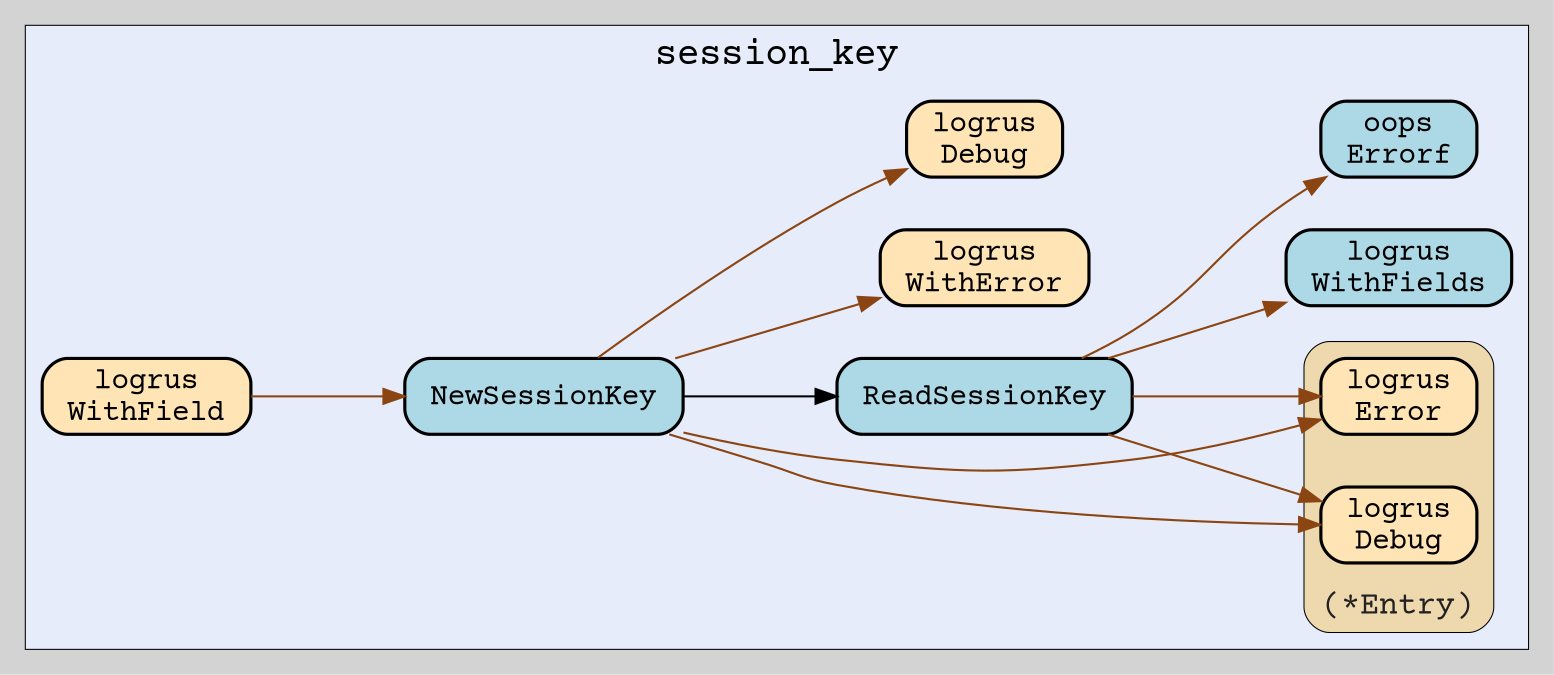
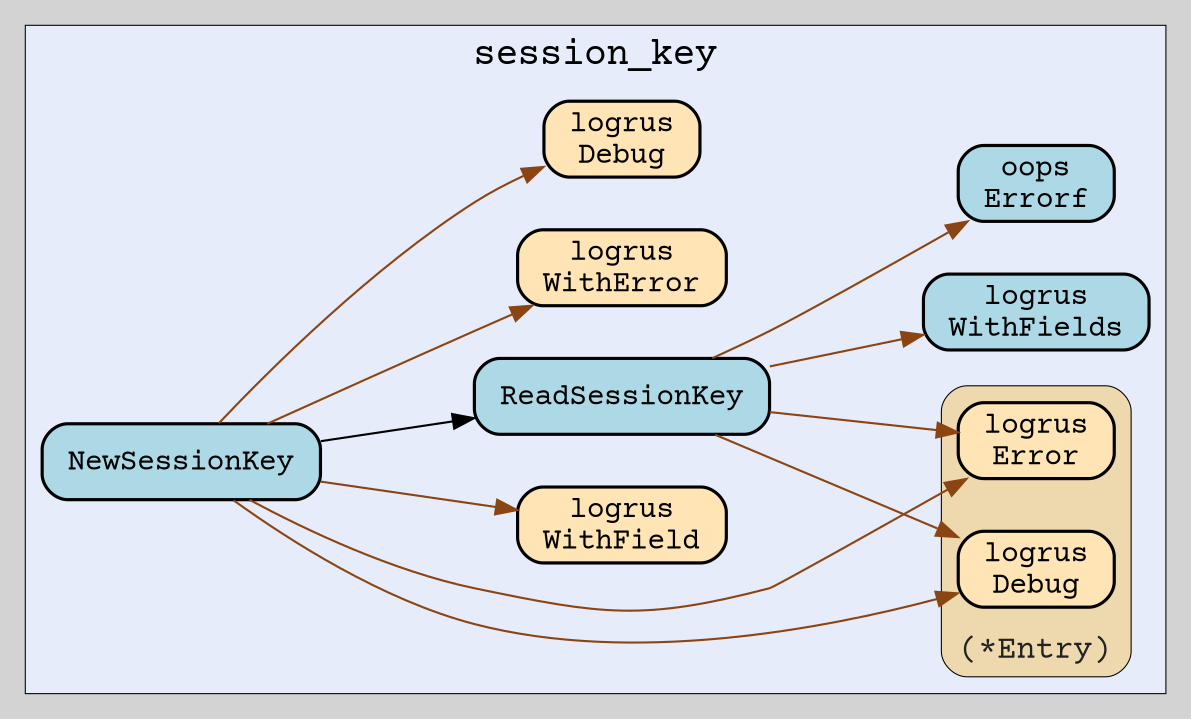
(317, 396) -> (408, 494)
